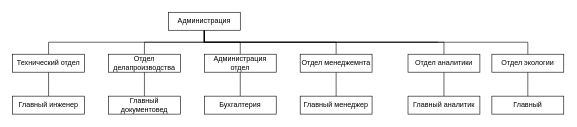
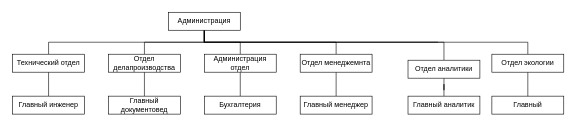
(444, 63) -> (444, 69)
